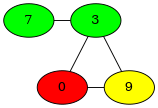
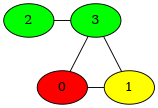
(29, 20) -> (29, 20)
(129, 87) -> (129, 87)
